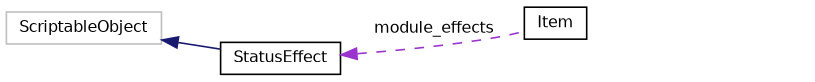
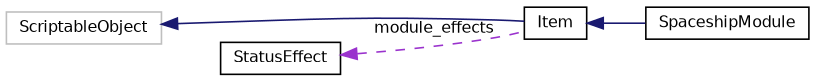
none -> (727, 23)
(199, 46) -> (351, 18)
